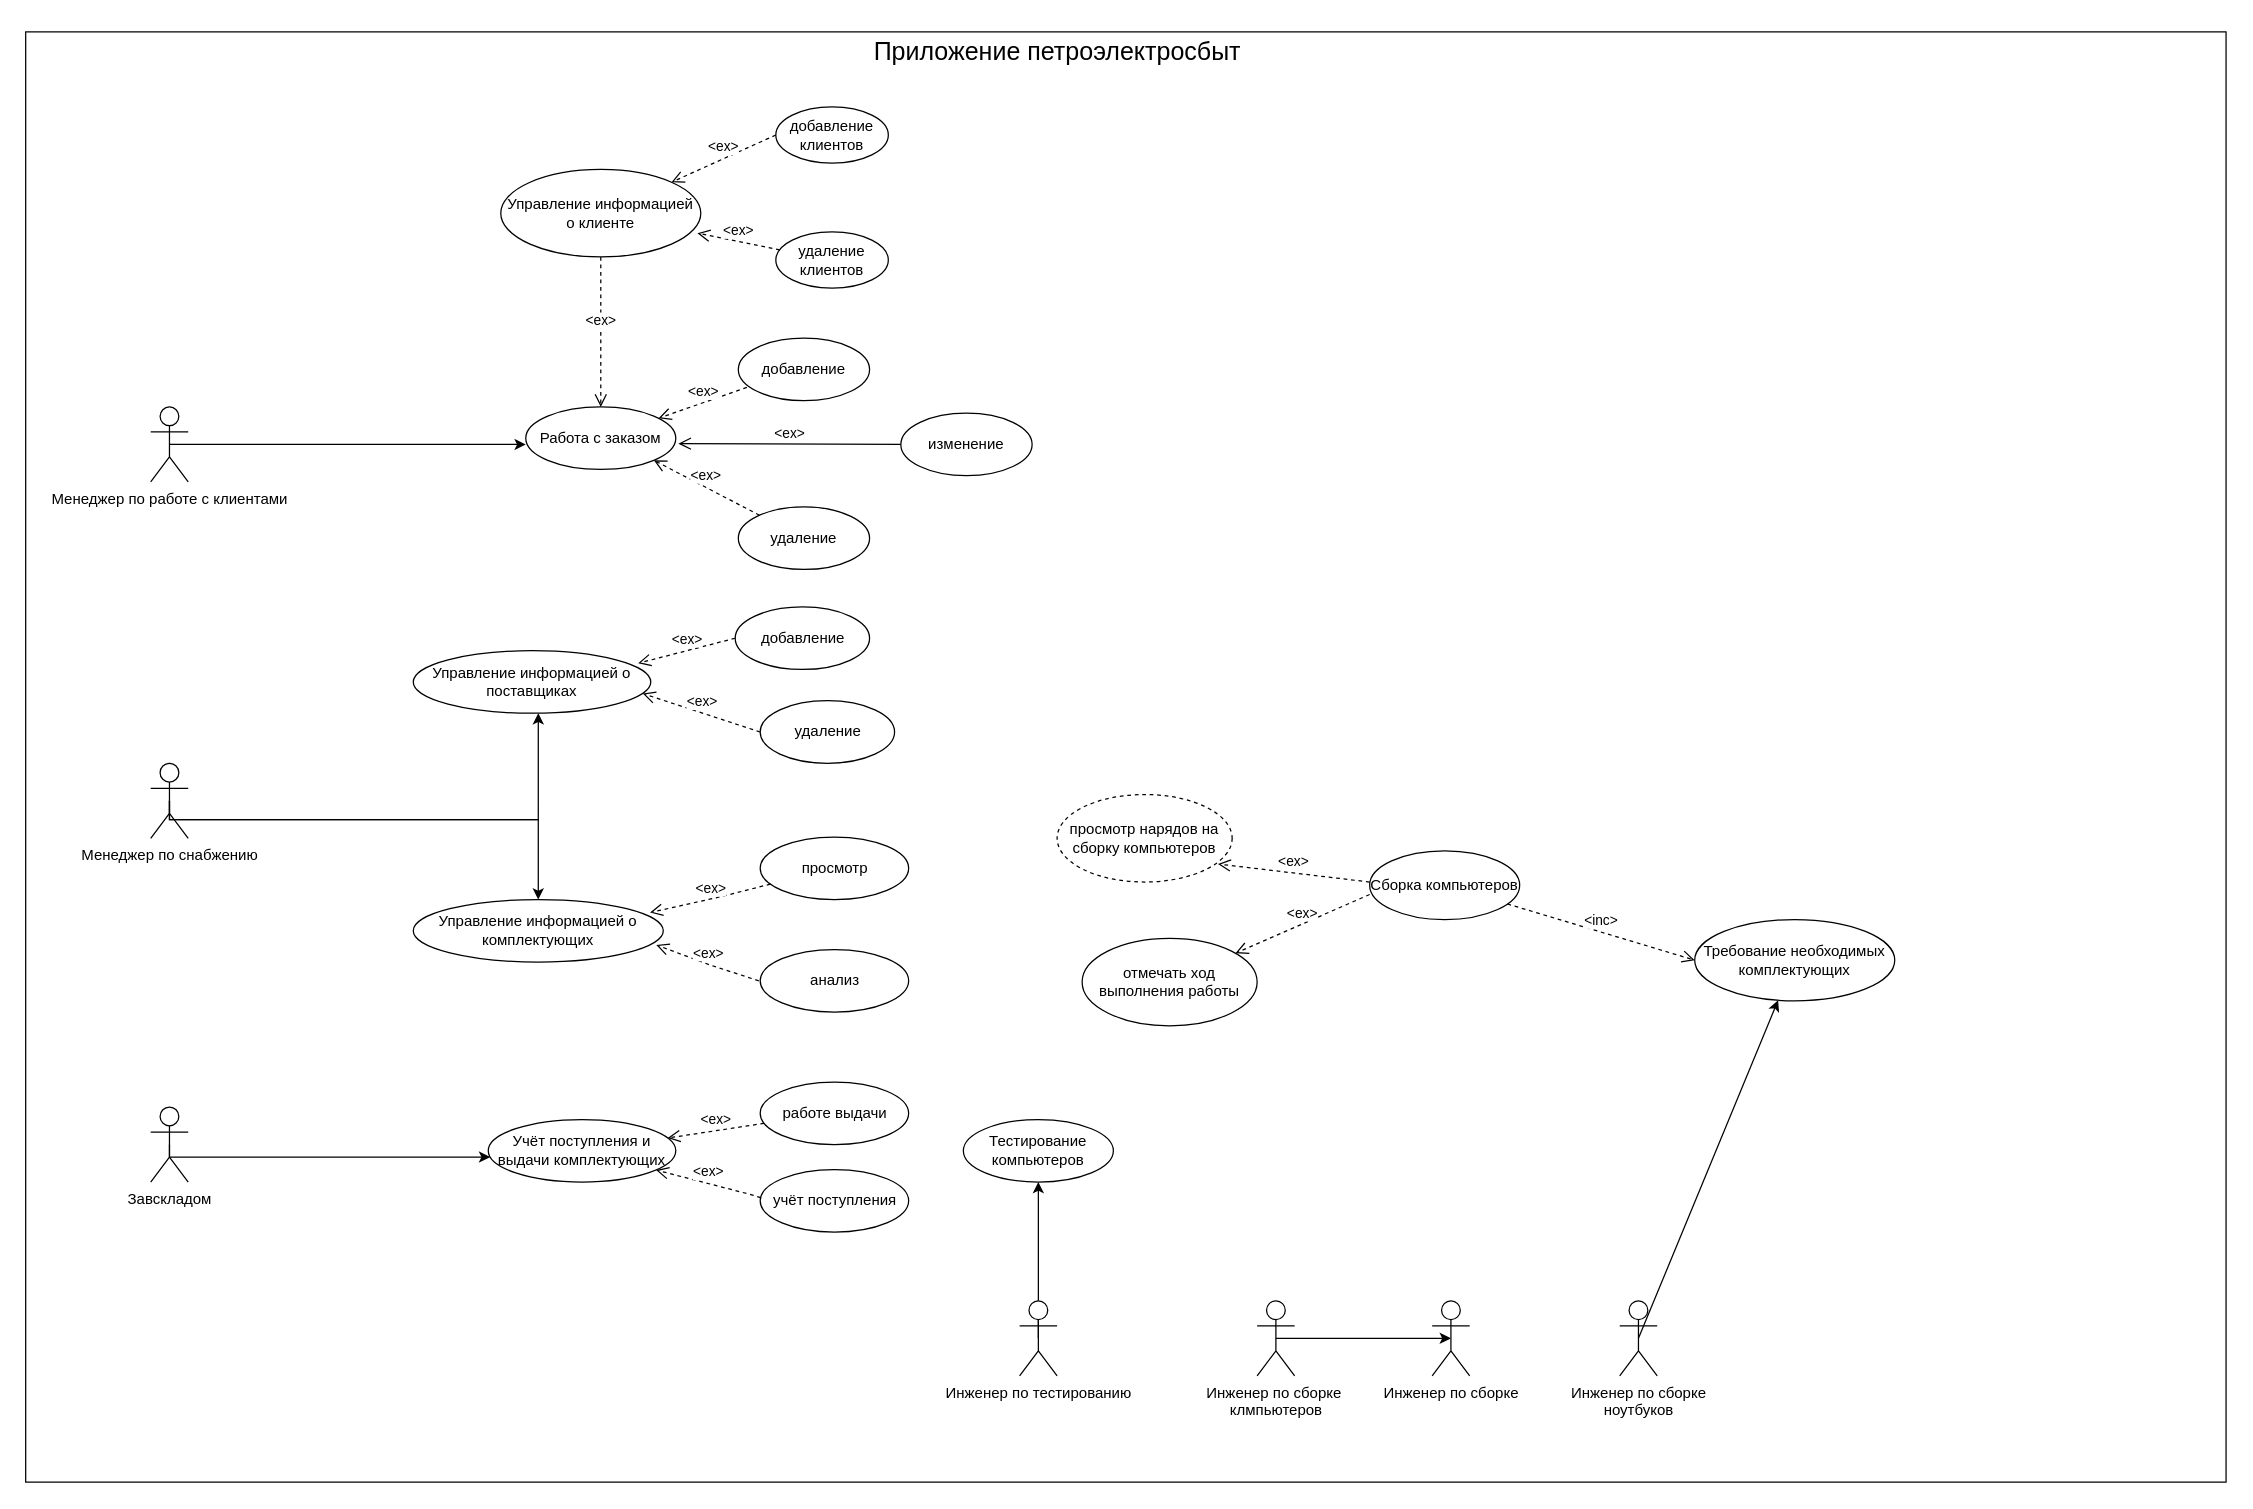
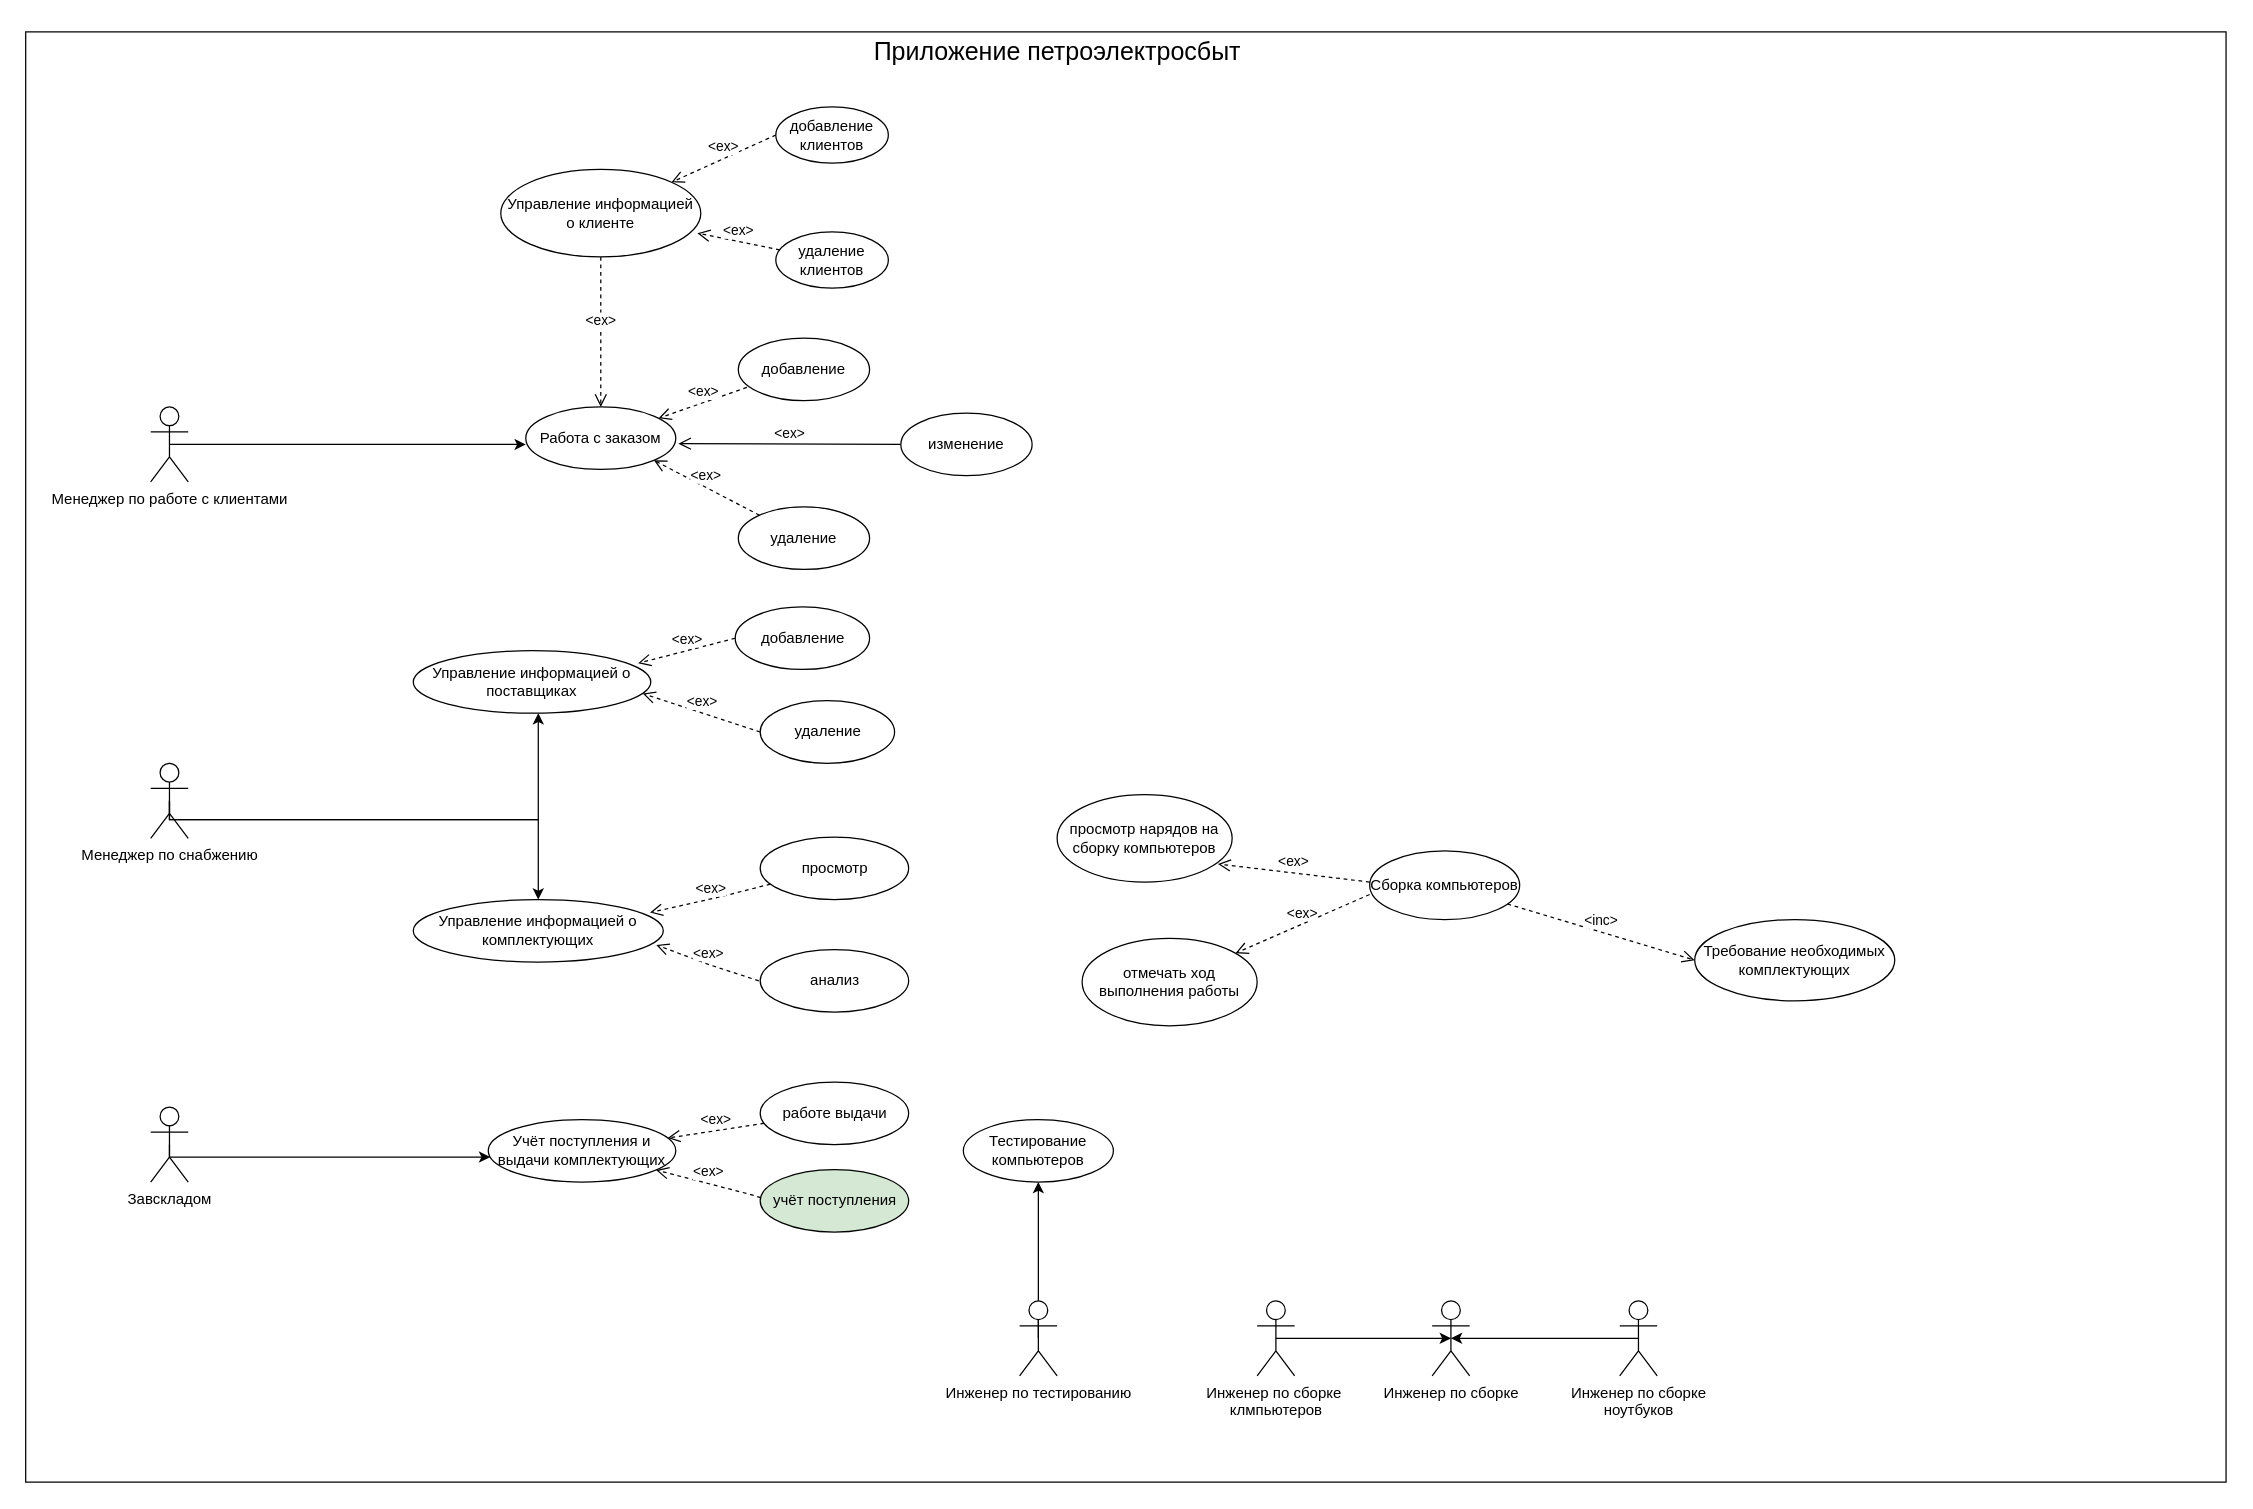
(1144, 838) -> (1144, 838)
(1708, 1170) -> (1549, 1338)
(834, 1201) -> (834, 1201)
